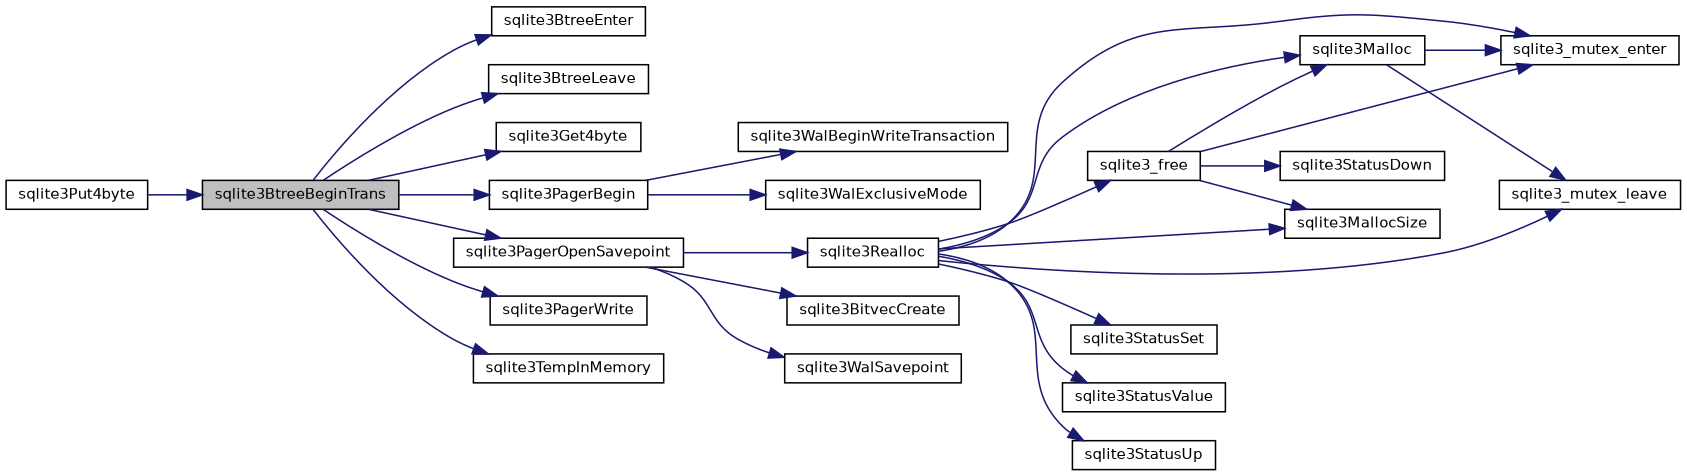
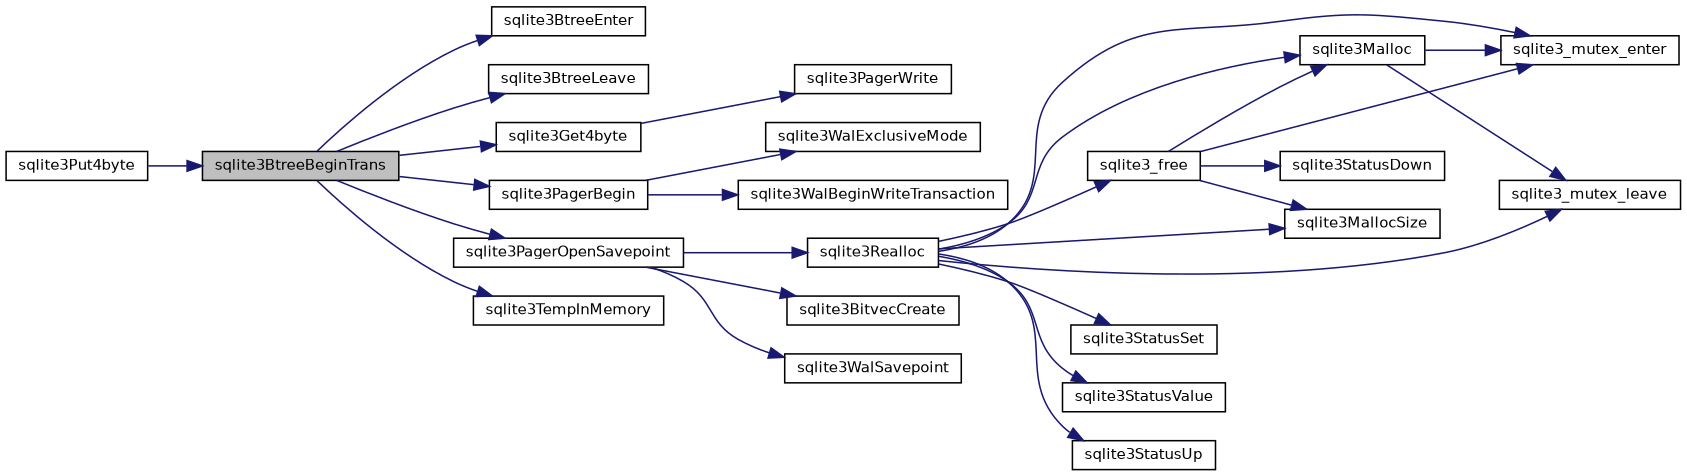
(400, 256) -> (711, 110)
